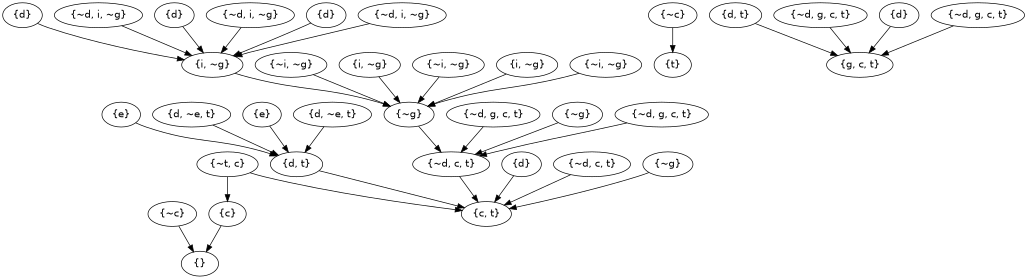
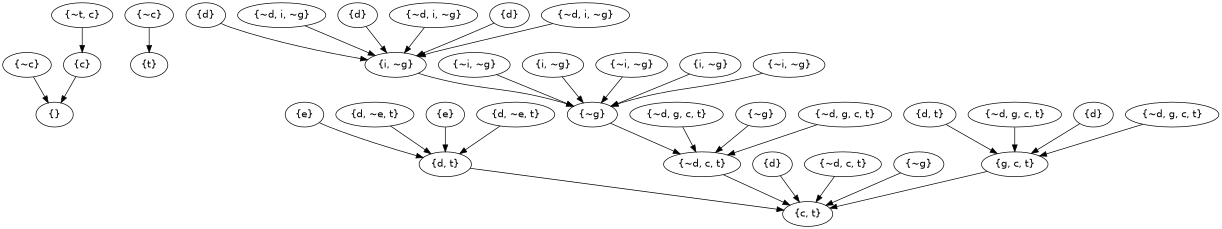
(352, 194) -> (912, 189)
